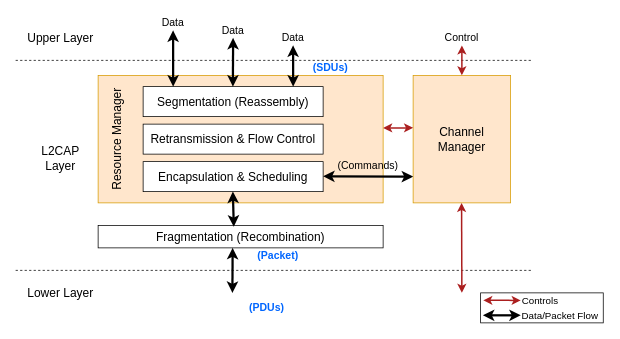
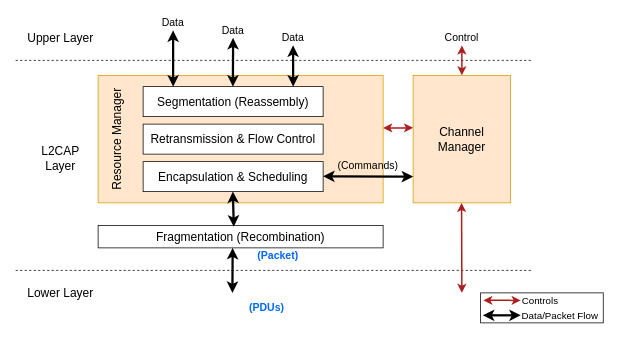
(330, 68) -> none
